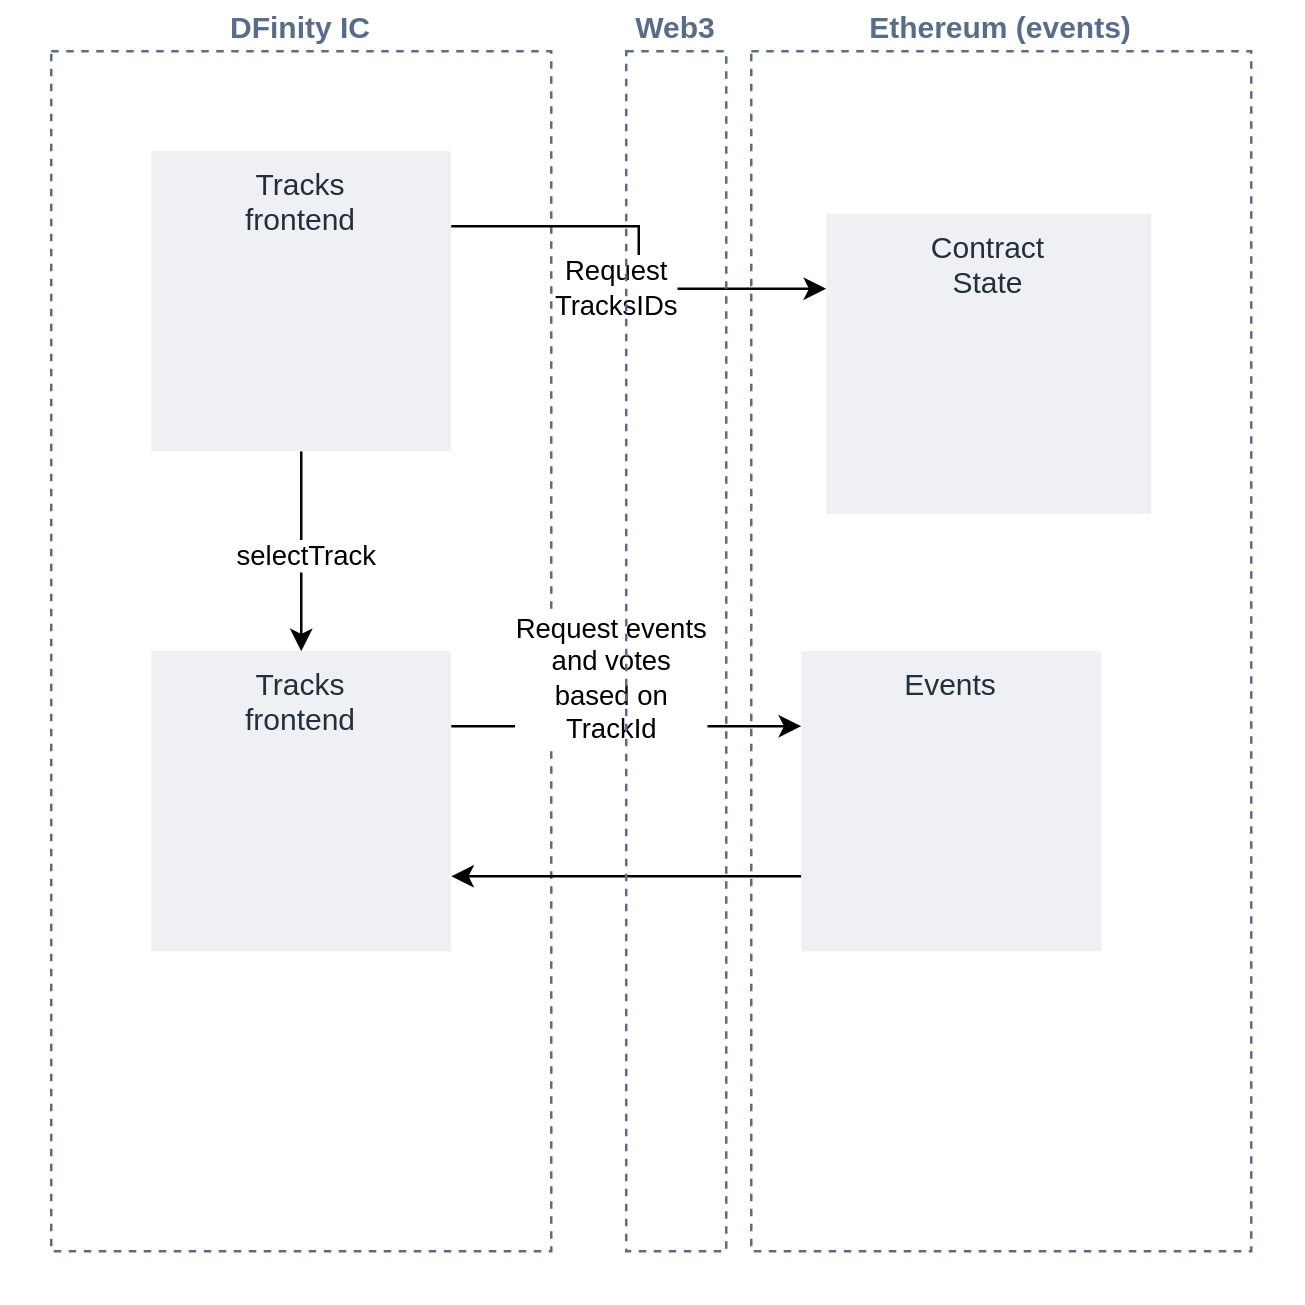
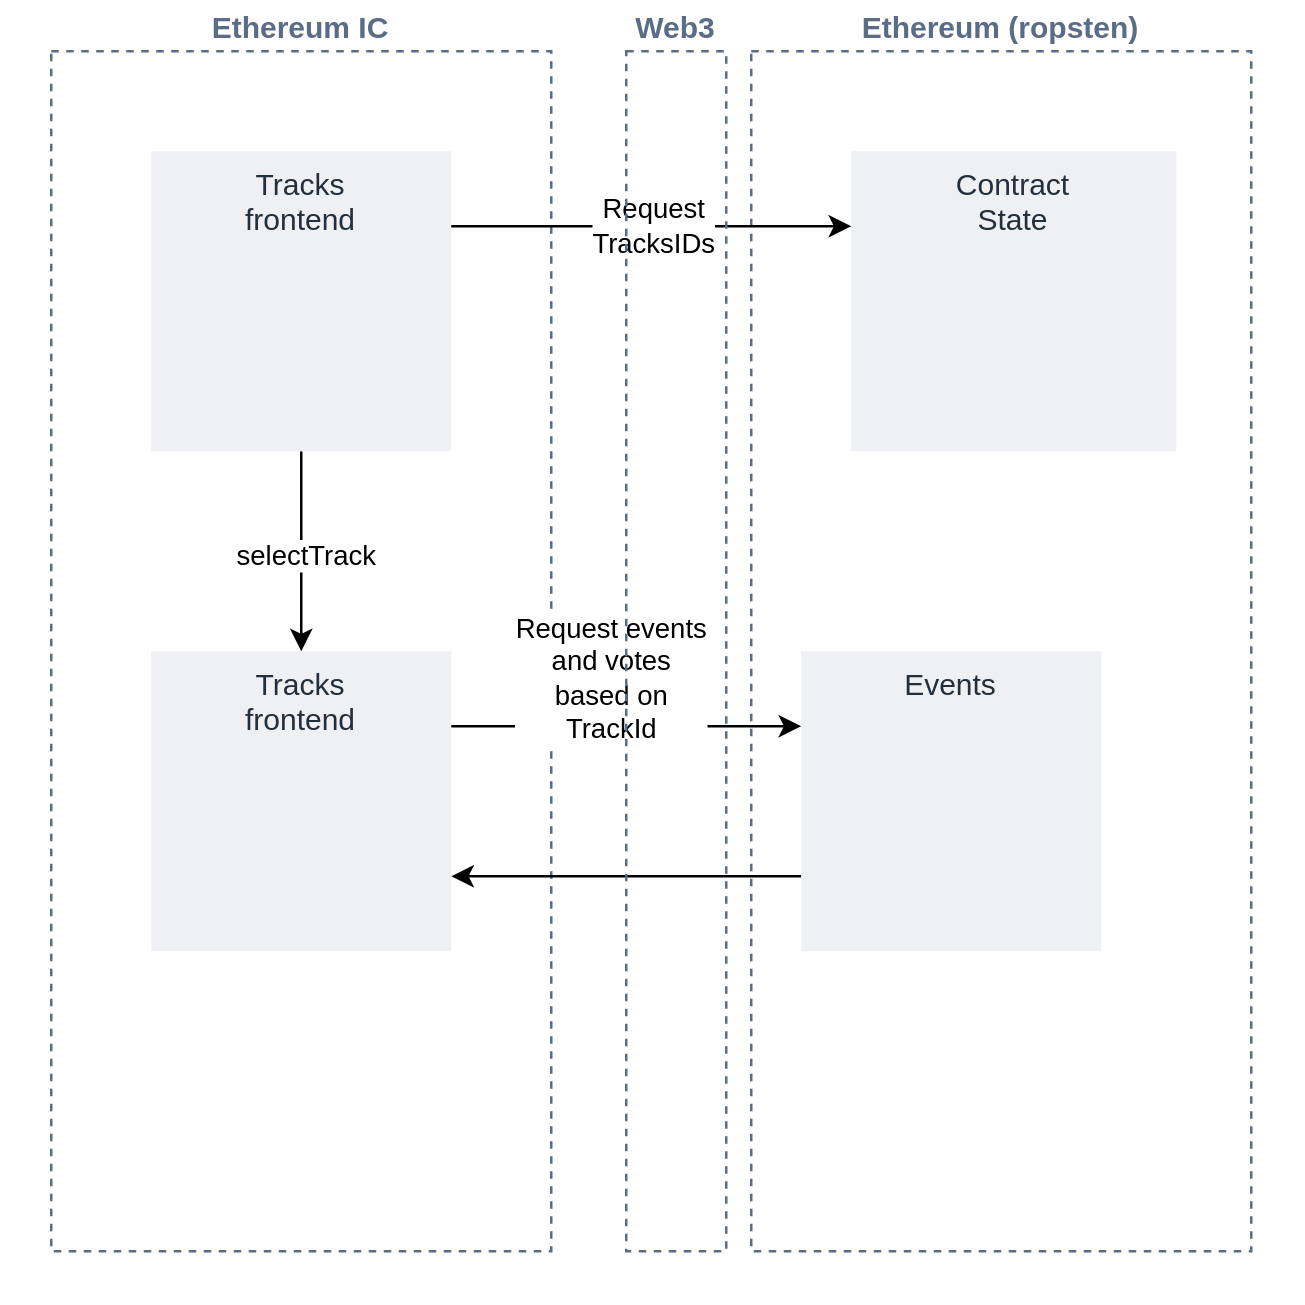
(300, 28) -> (300, 28)
(1000, 28) -> (1000, 28)
(989, 364) -> (1014, 301)
